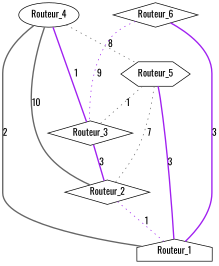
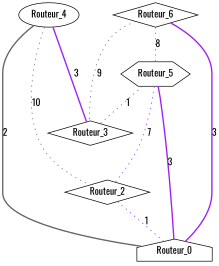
(101, 44) -> (156, 44)
(97, 63) -> (97, 63)
(76, 74) -> (76, 74)
(33, 118) -> (33, 118)
(142, 138) -> (142, 138)
(99, 163) -> none
(175, 251) -> (175, 251)
